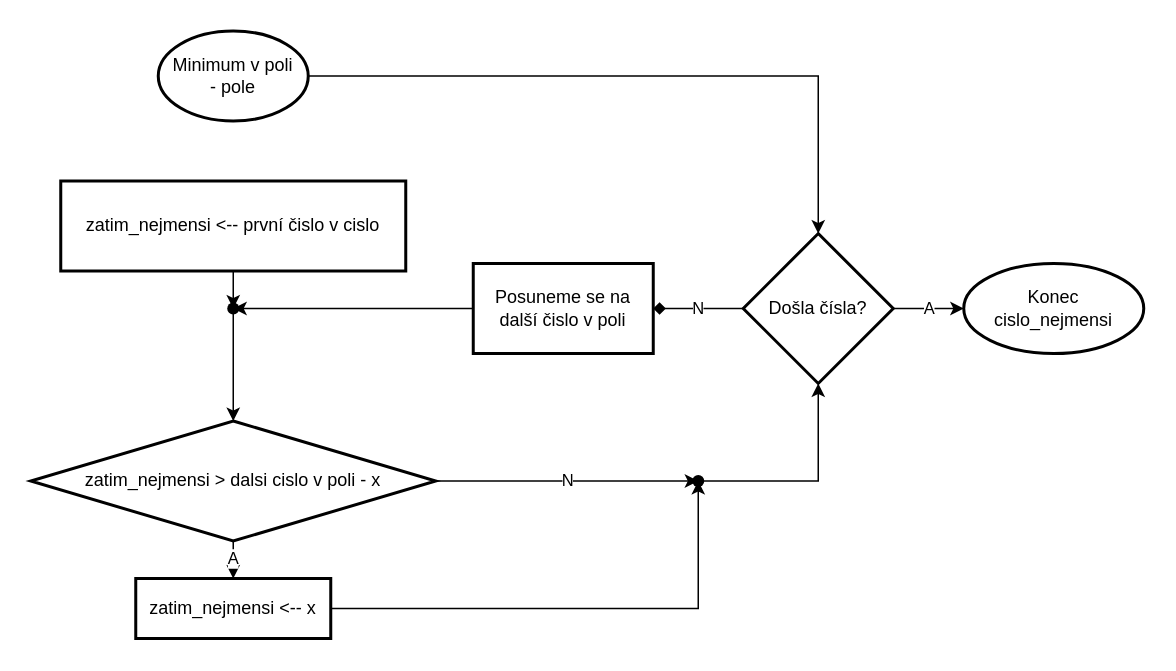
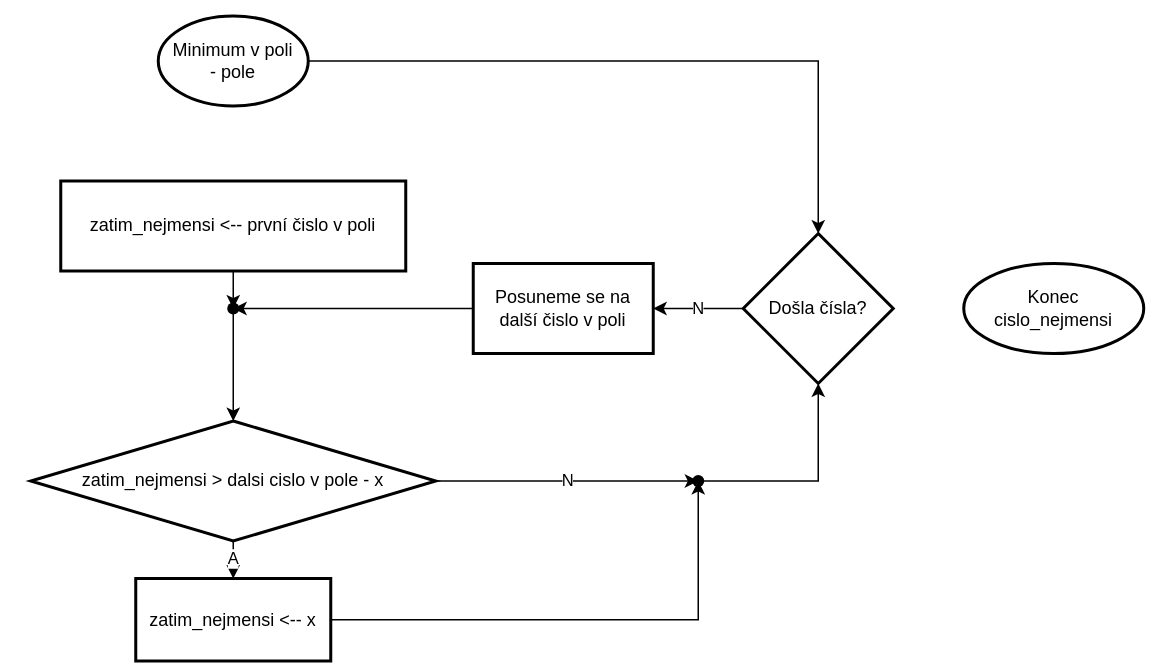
(233, 76) -> (233, 61)
(233, 226) -> (233, 226)
(666, 308) -> (665, 308)
(924, 308) -> none
(233, 481) -> (233, 481)
(233, 608) -> (233, 620)
